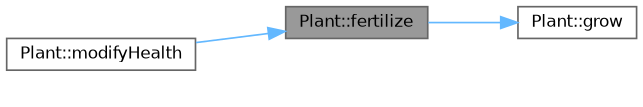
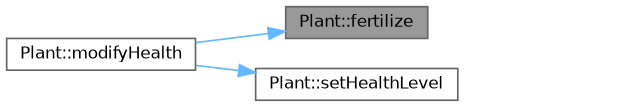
(577, 23) -> none
none -> (357, 84)
